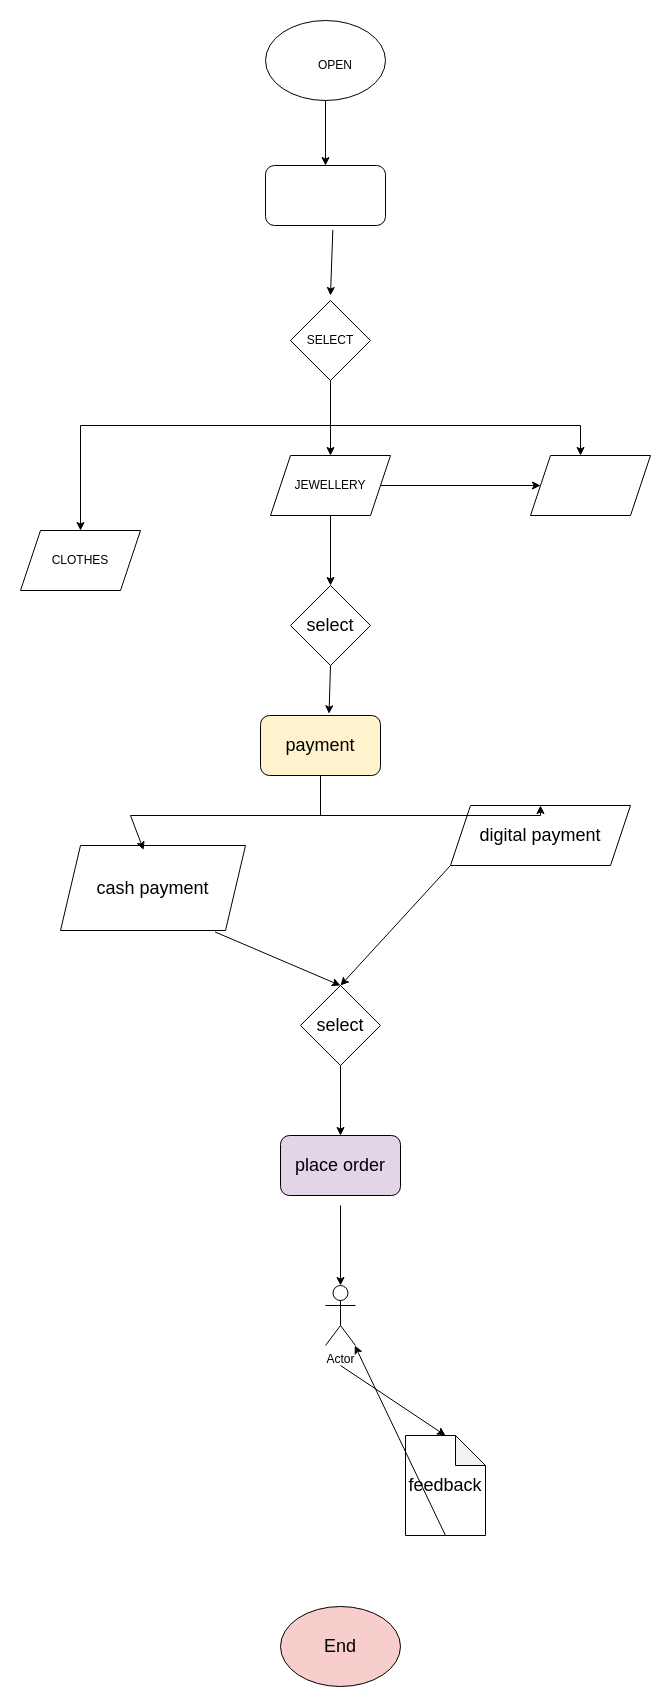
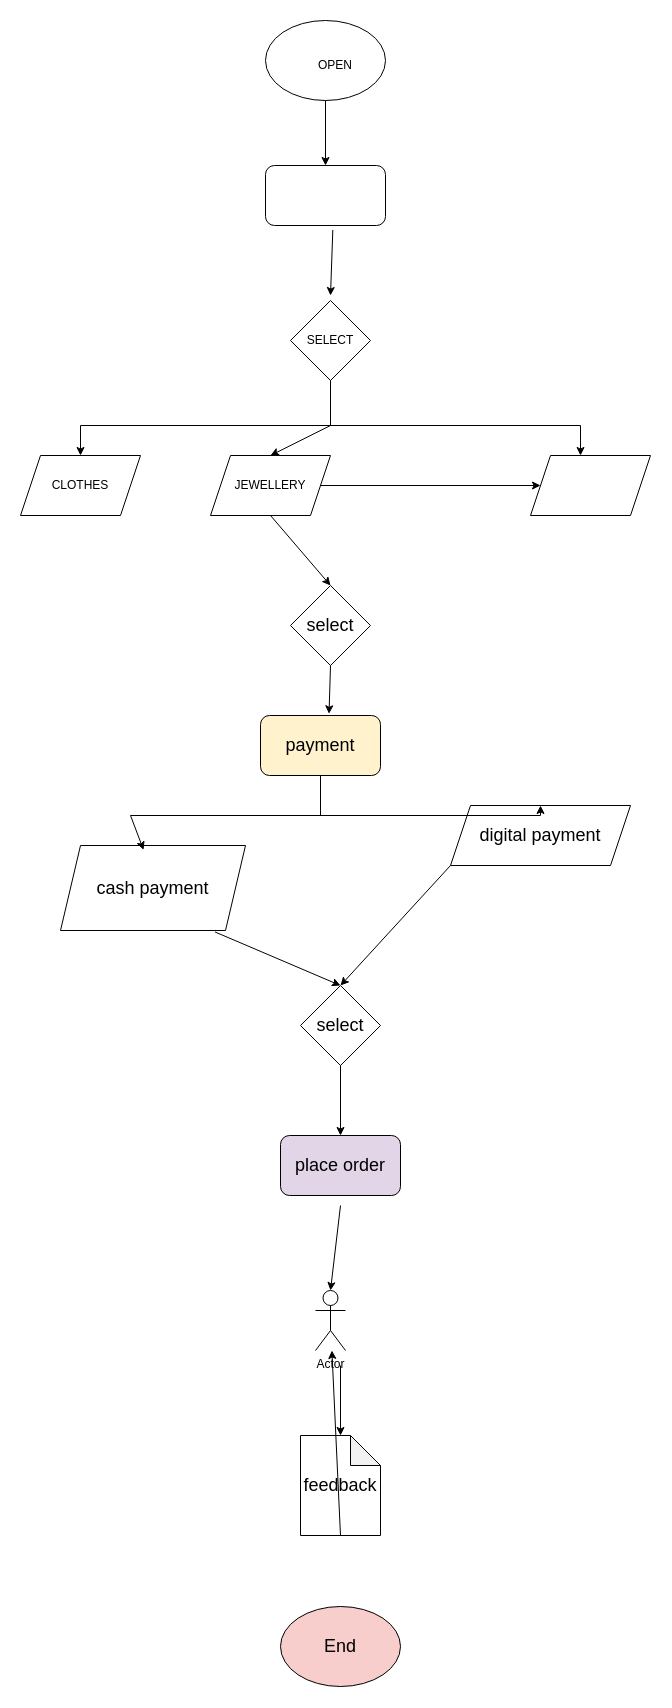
(331, 486) -> (271, 486)
(81, 561) -> (81, 486)
(341, 1316) -> (331, 1321)
(446, 1486) -> (341, 1486)
